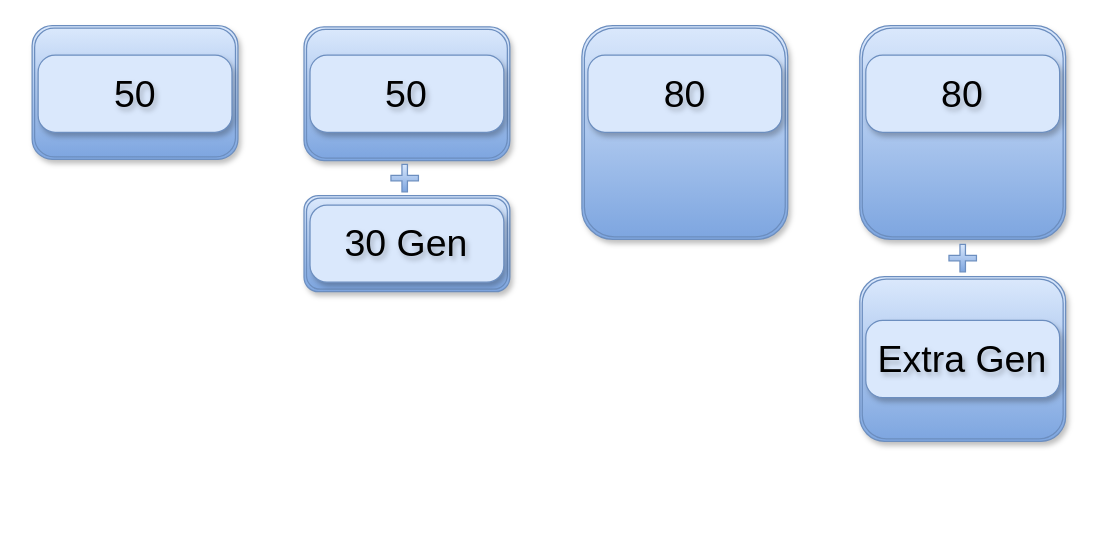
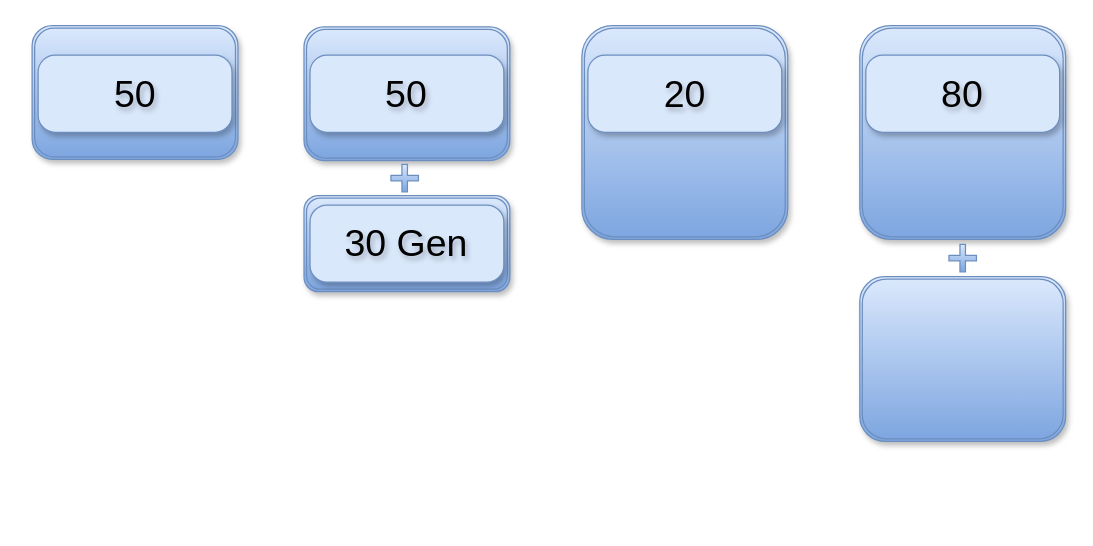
(685, 94) -> (685, 94)
(963, 359) -> none
